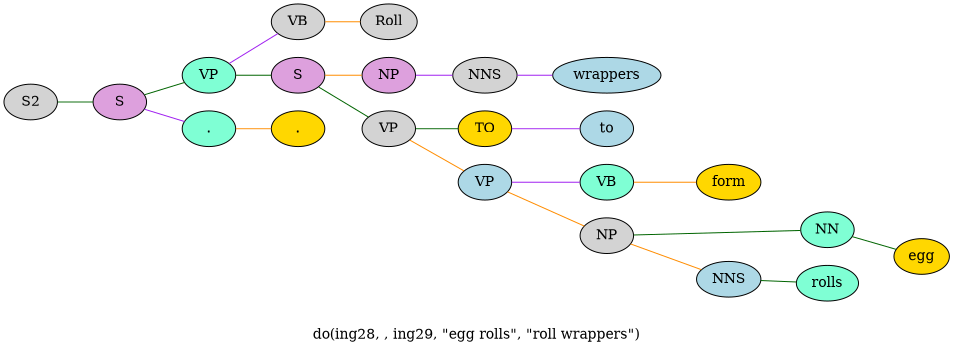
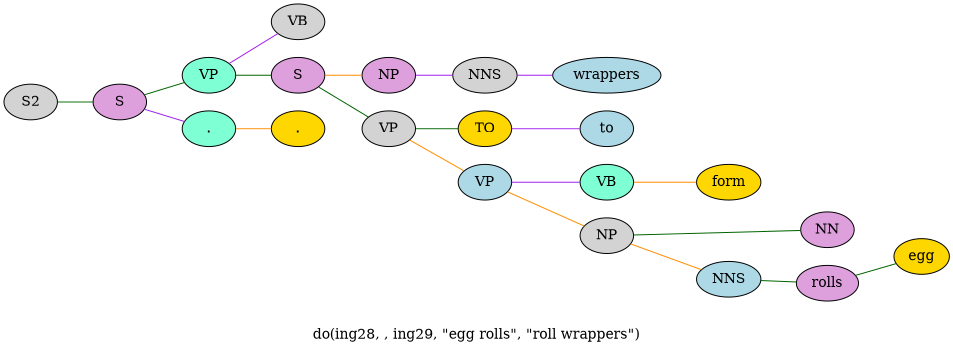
(389, 22) -> none
(827, 230) -> (827, 230)
(874, 243) -> (876, 269)
(827, 283) -> (827, 283)
